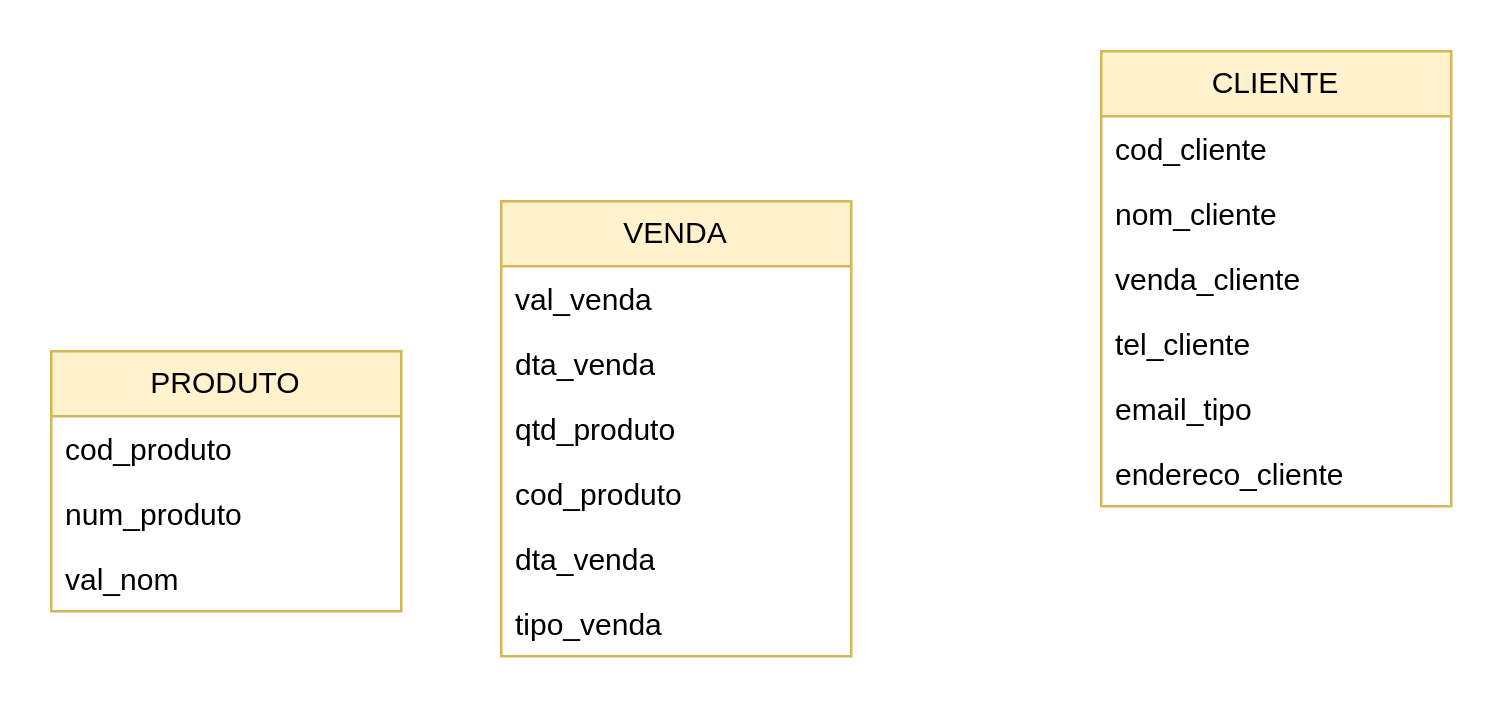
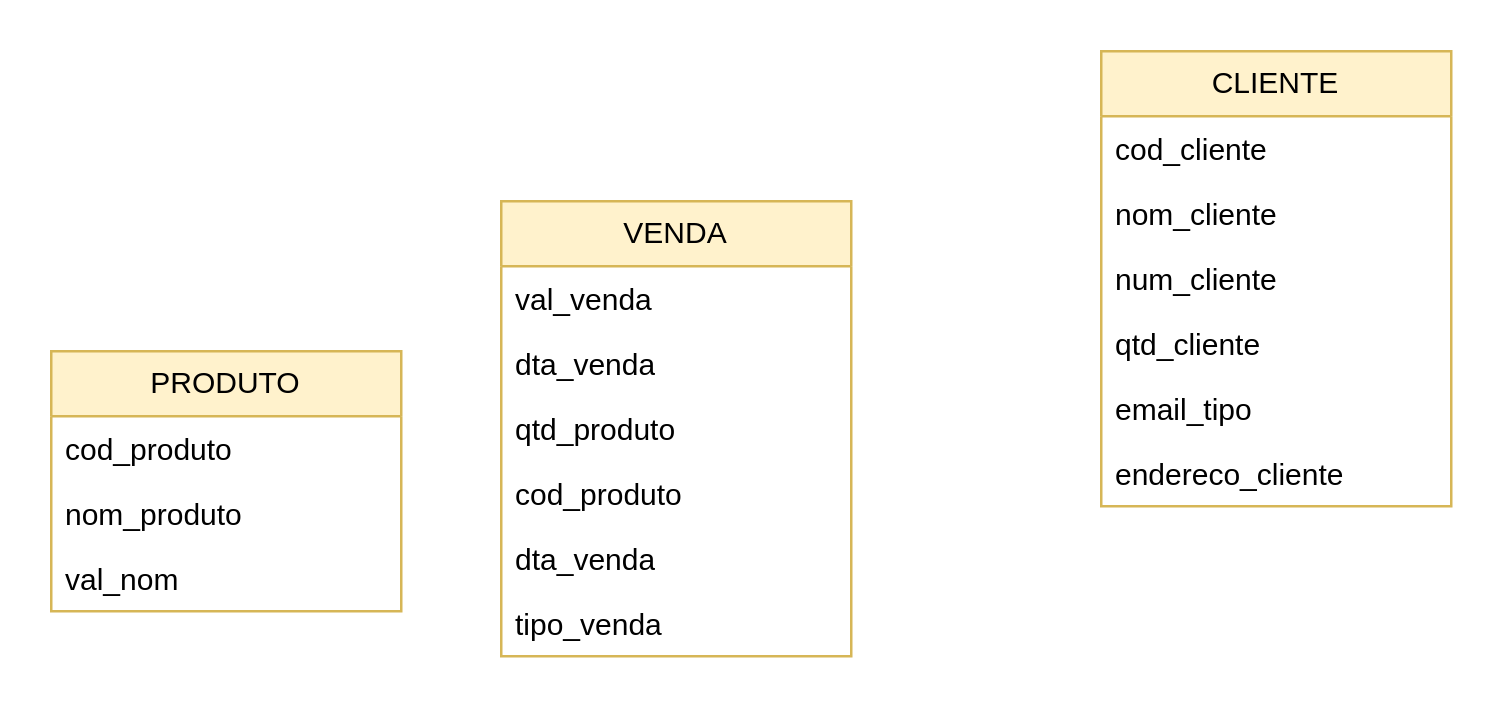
(1218, 282) -> (1201, 282)
(1197, 347) -> (1201, 347)
(159, 517) -> (159, 517)
